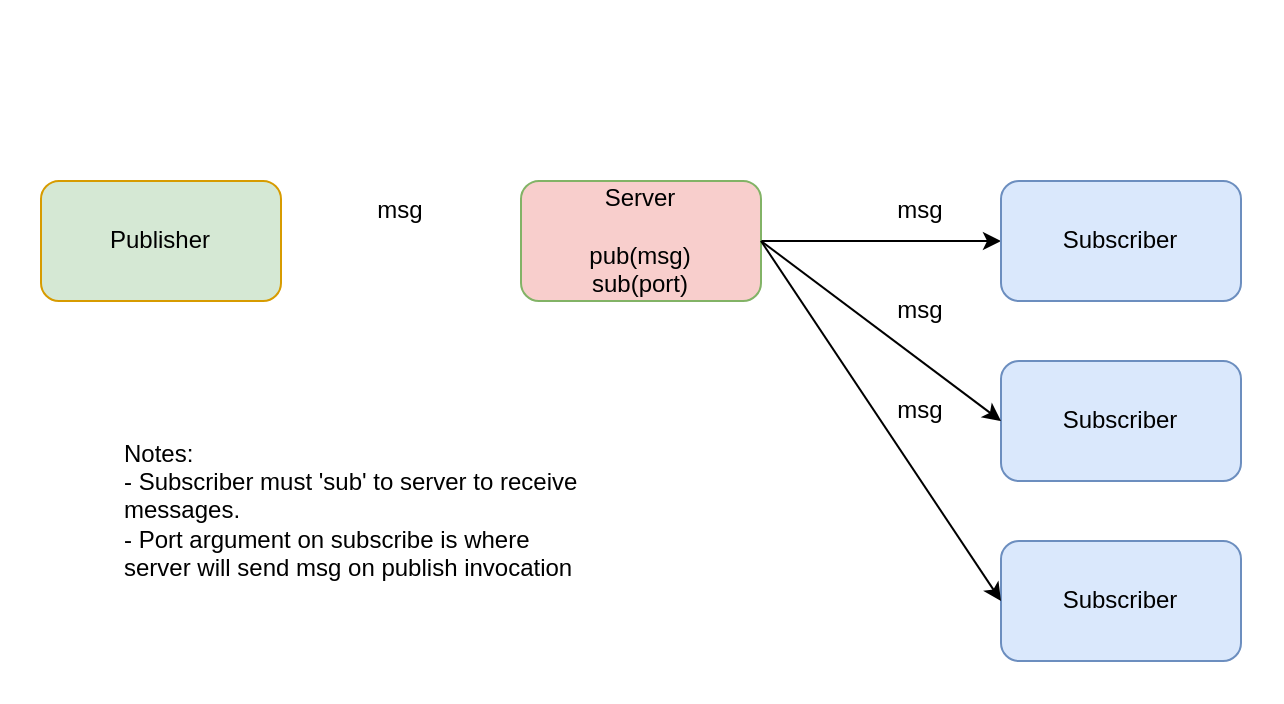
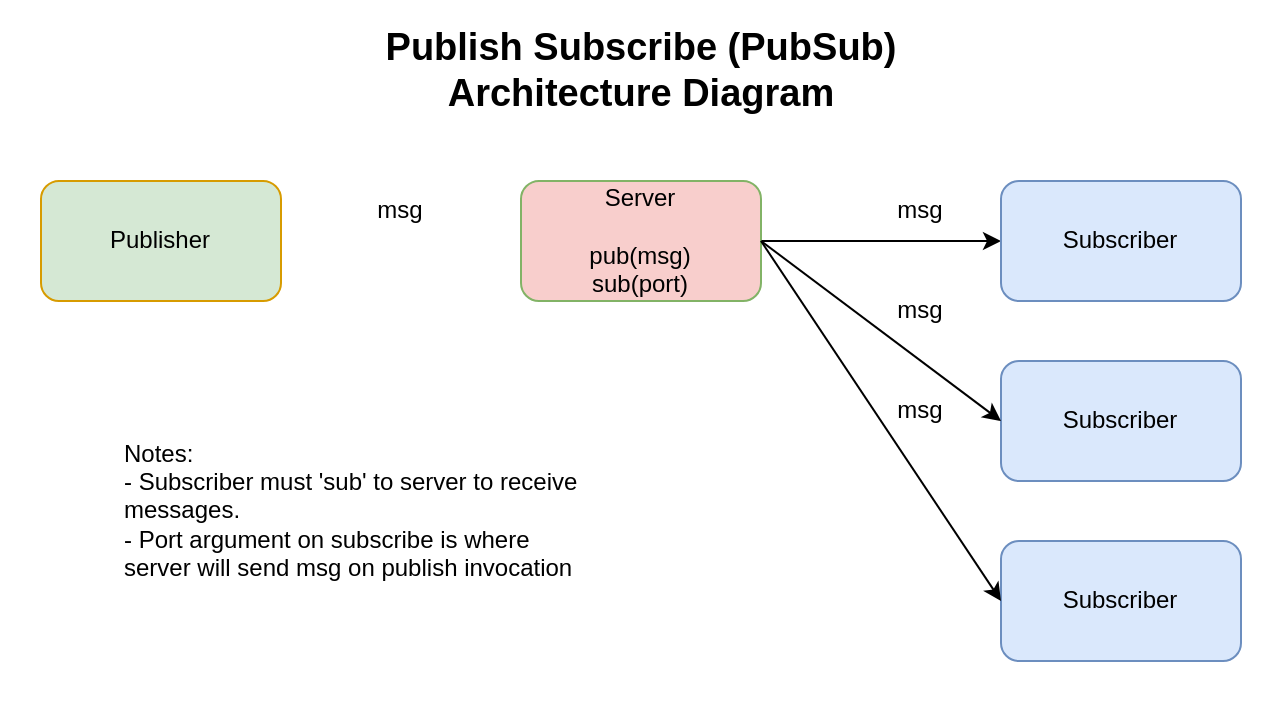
none -> (641, 71)
